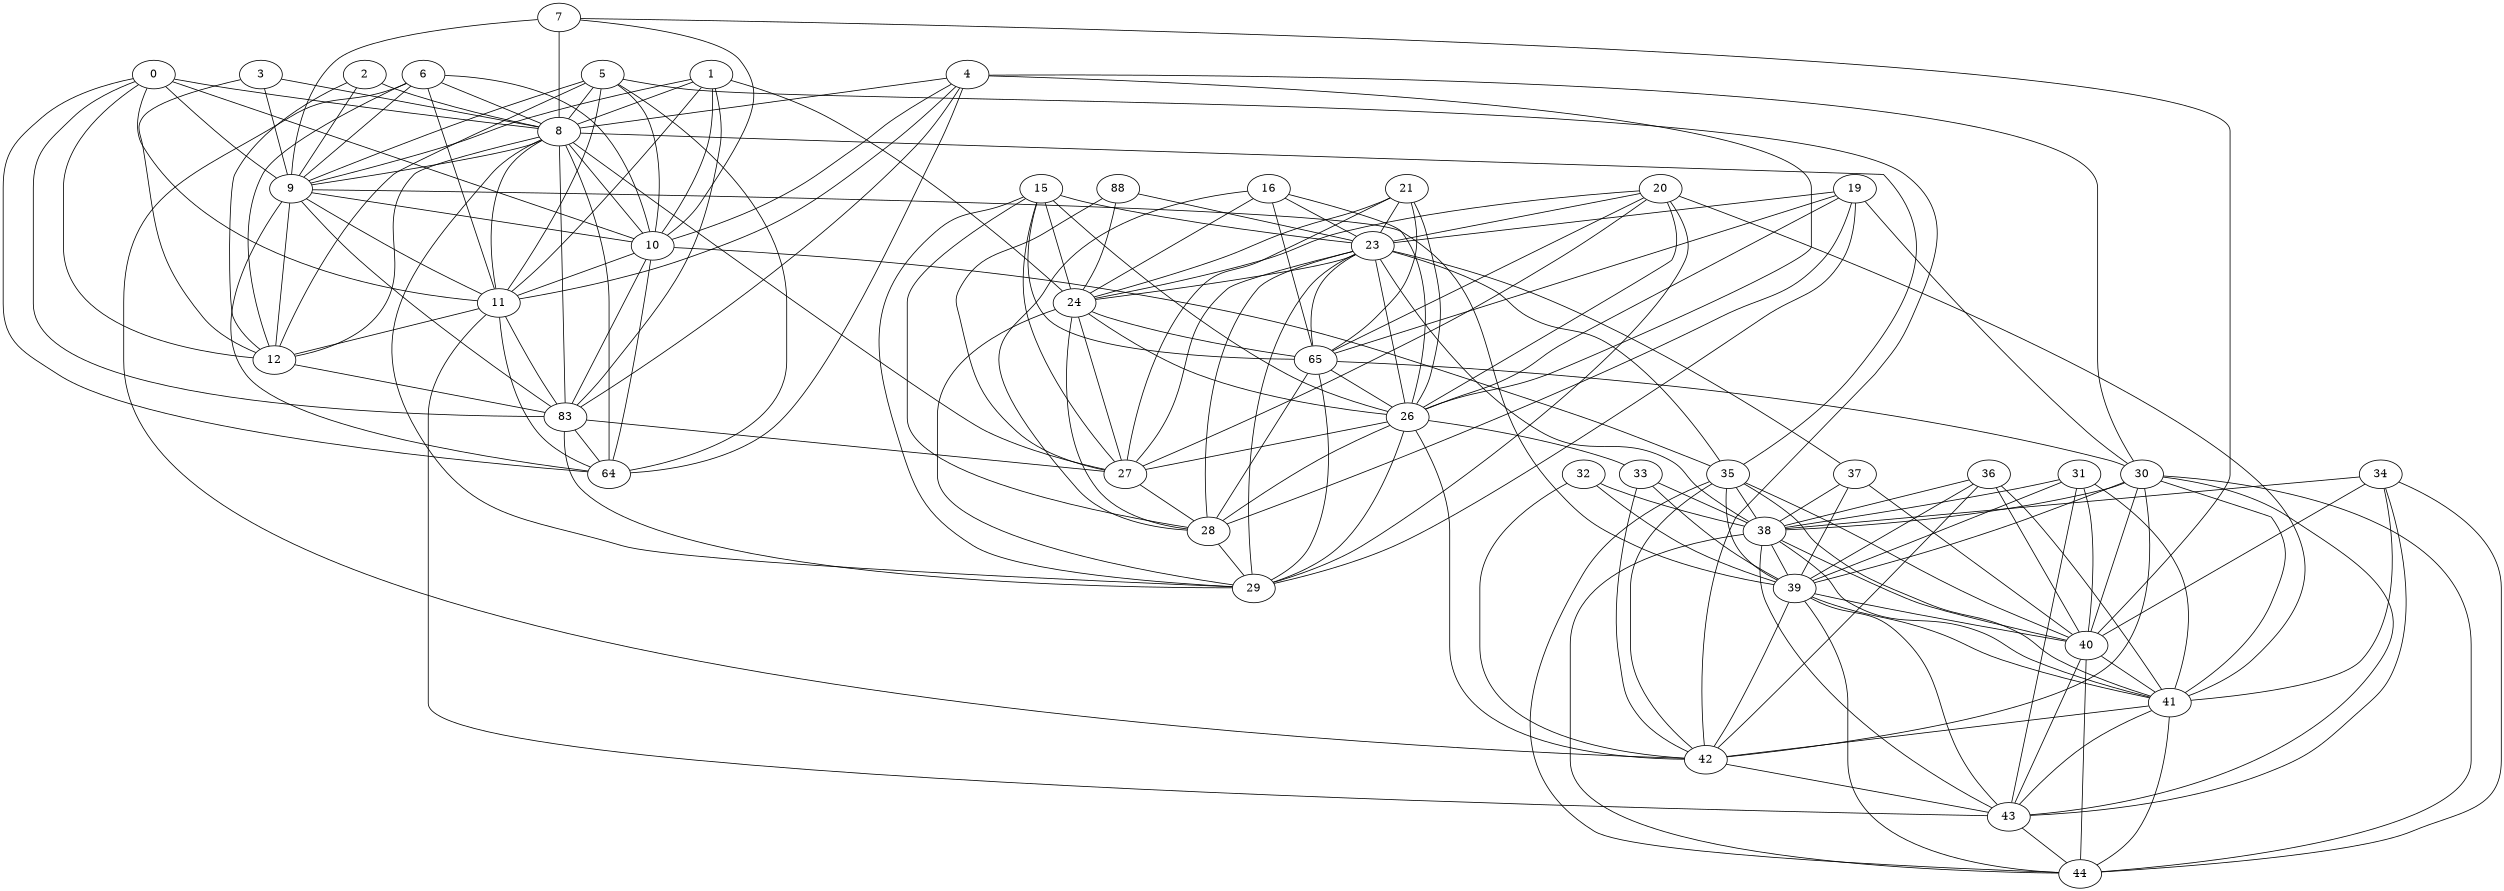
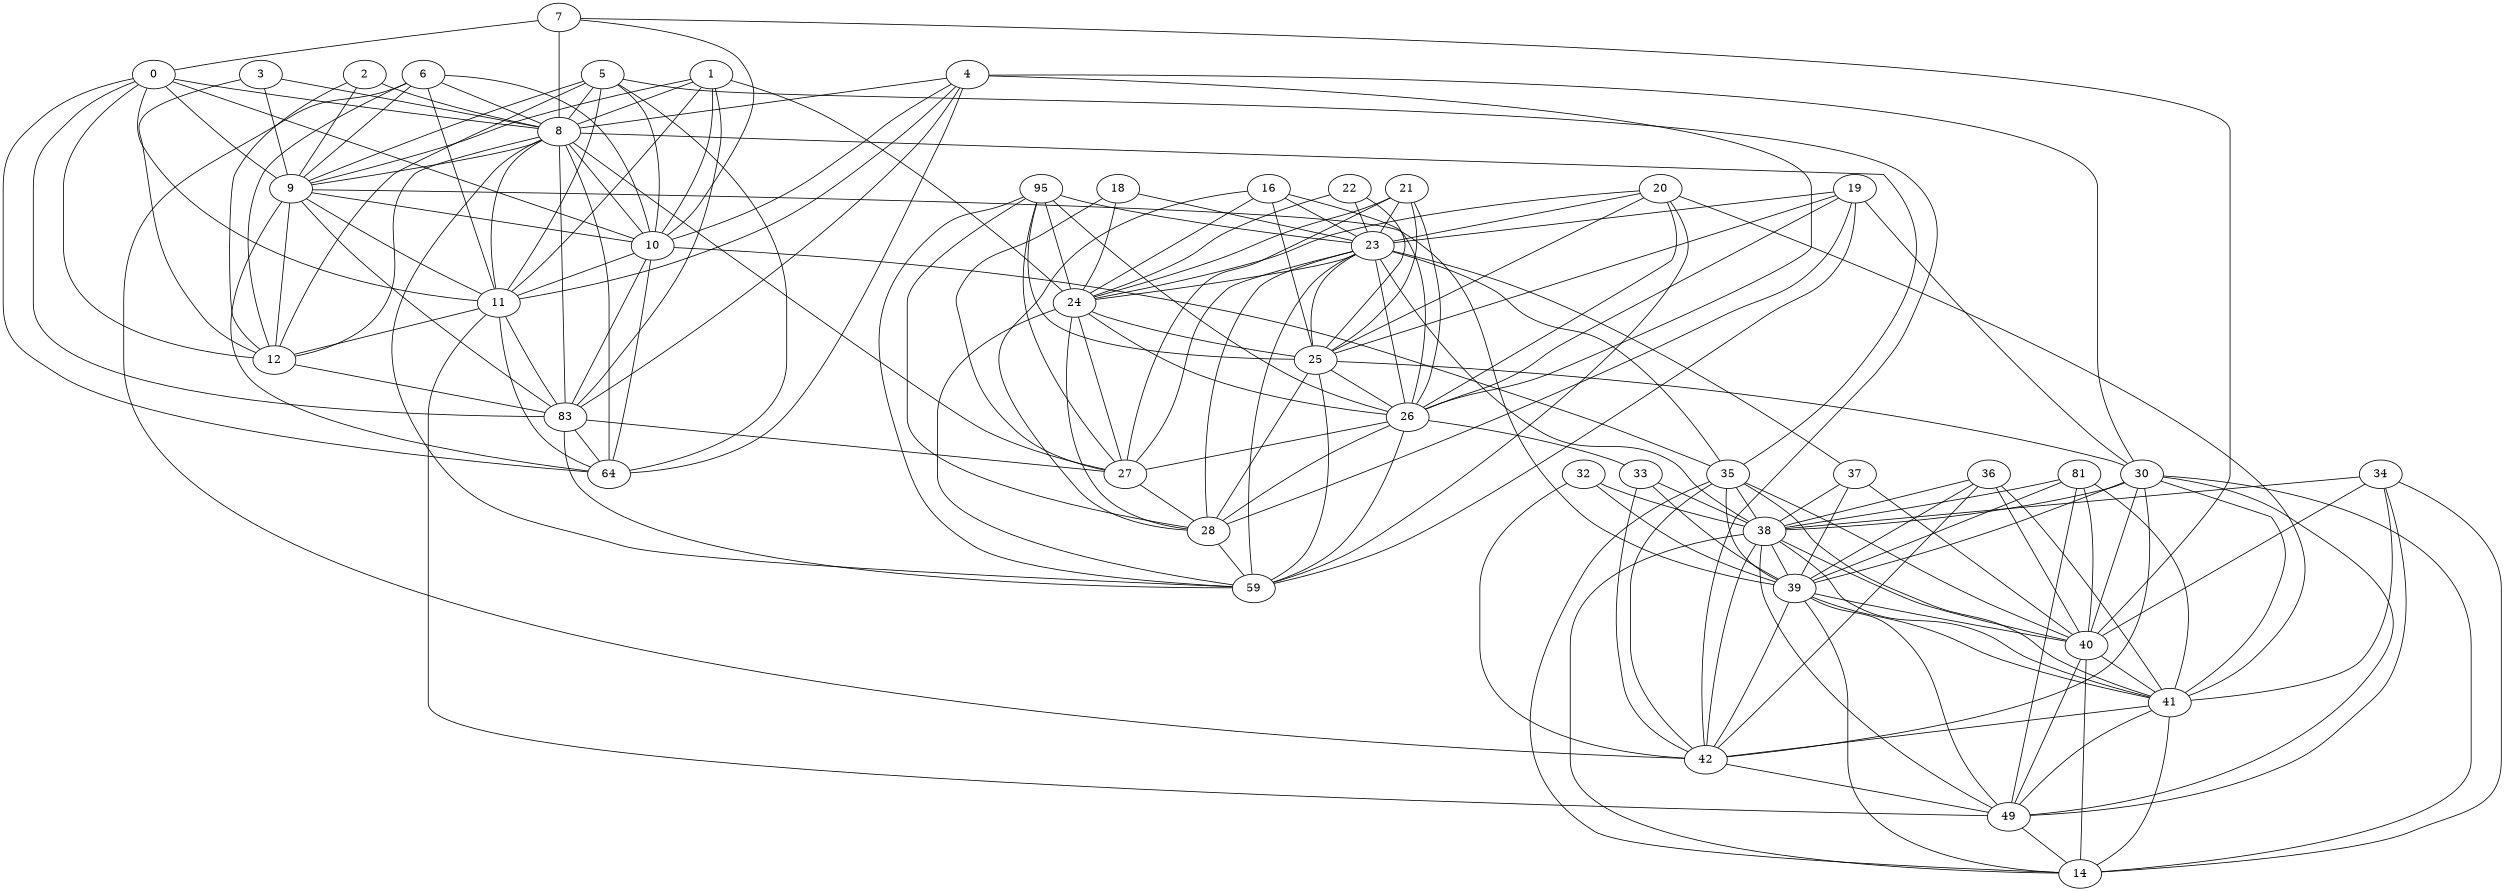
(373, 44) -> (356, 43)
(1041, 189) -> (1041, 189)
(1118, 189) -> (1118, 189)
none -> (1350, 189)
(1402, 346) -> none
(1316, 360) -> (1316, 360)
(2079, 474) -> (2079, 474)
(1254, 588) -> (1254, 588)
(1456, 677) -> (1721, 642)
(2009, 817) -> (2009, 817)
(2080, 874) -> (2080, 874)
